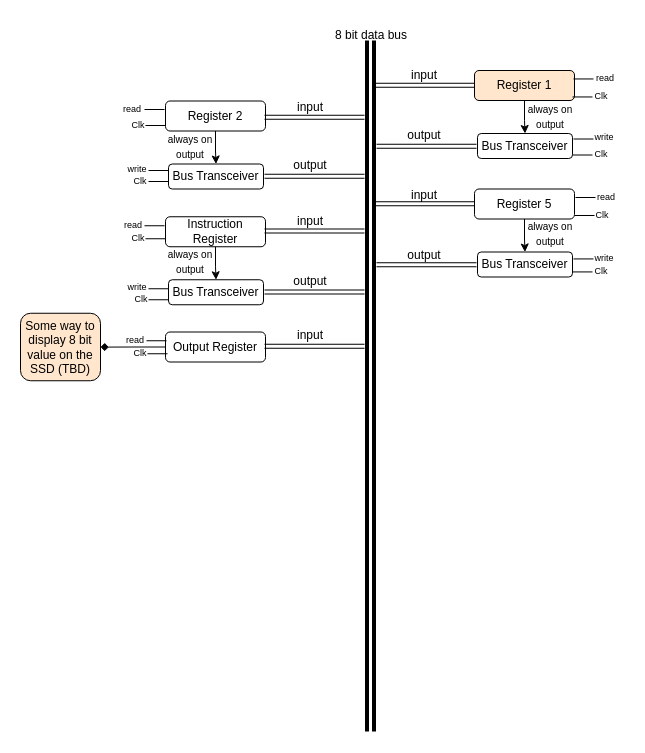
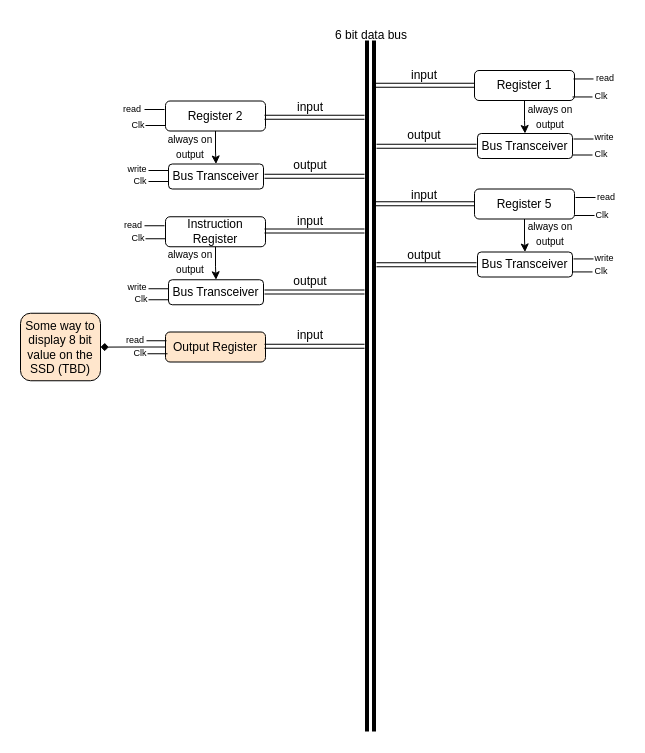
(372, 36) -> (372, 36)
(525, 86) -> (525, 86)
(216, 347) -> (216, 347)
